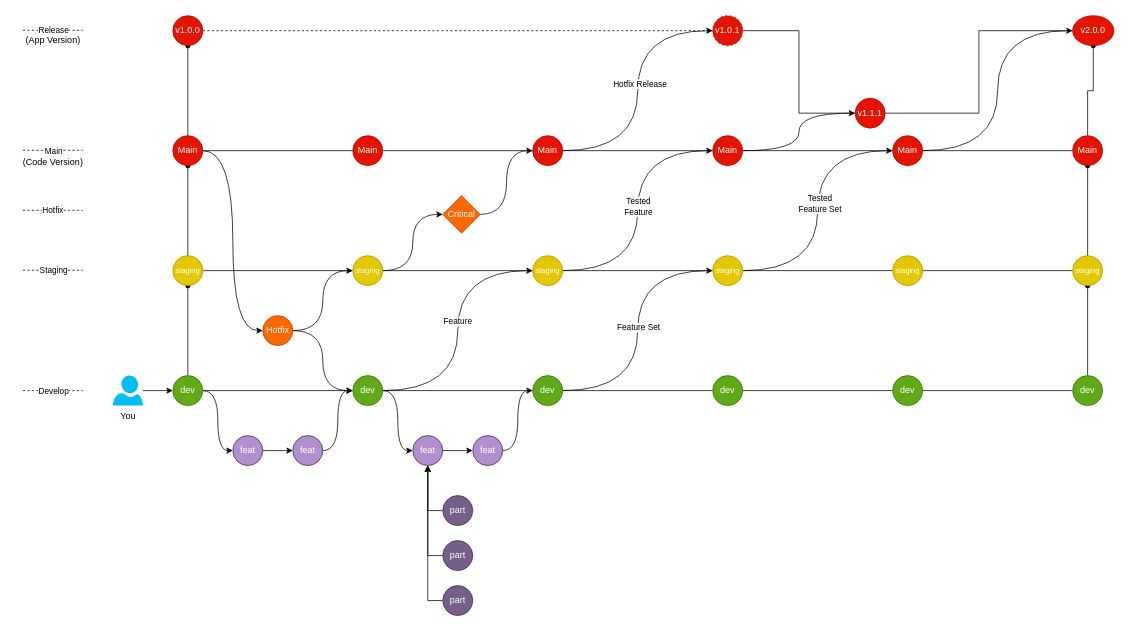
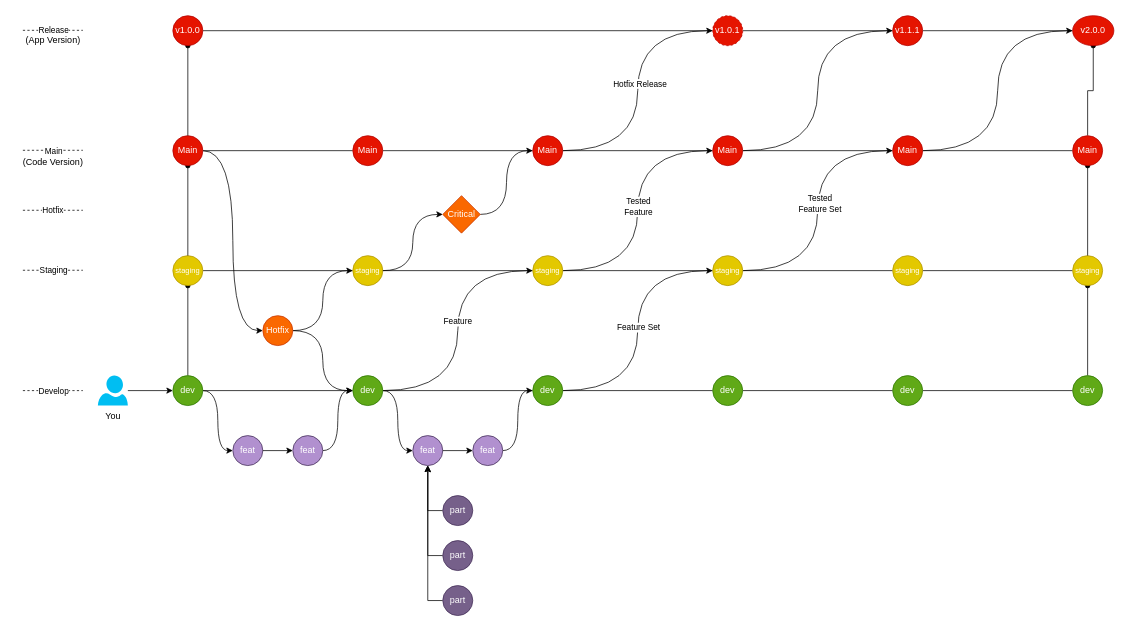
(445, 30) -> (445, 30)
(870, 113) -> (908, 30)
(128, 390) -> (113, 390)
